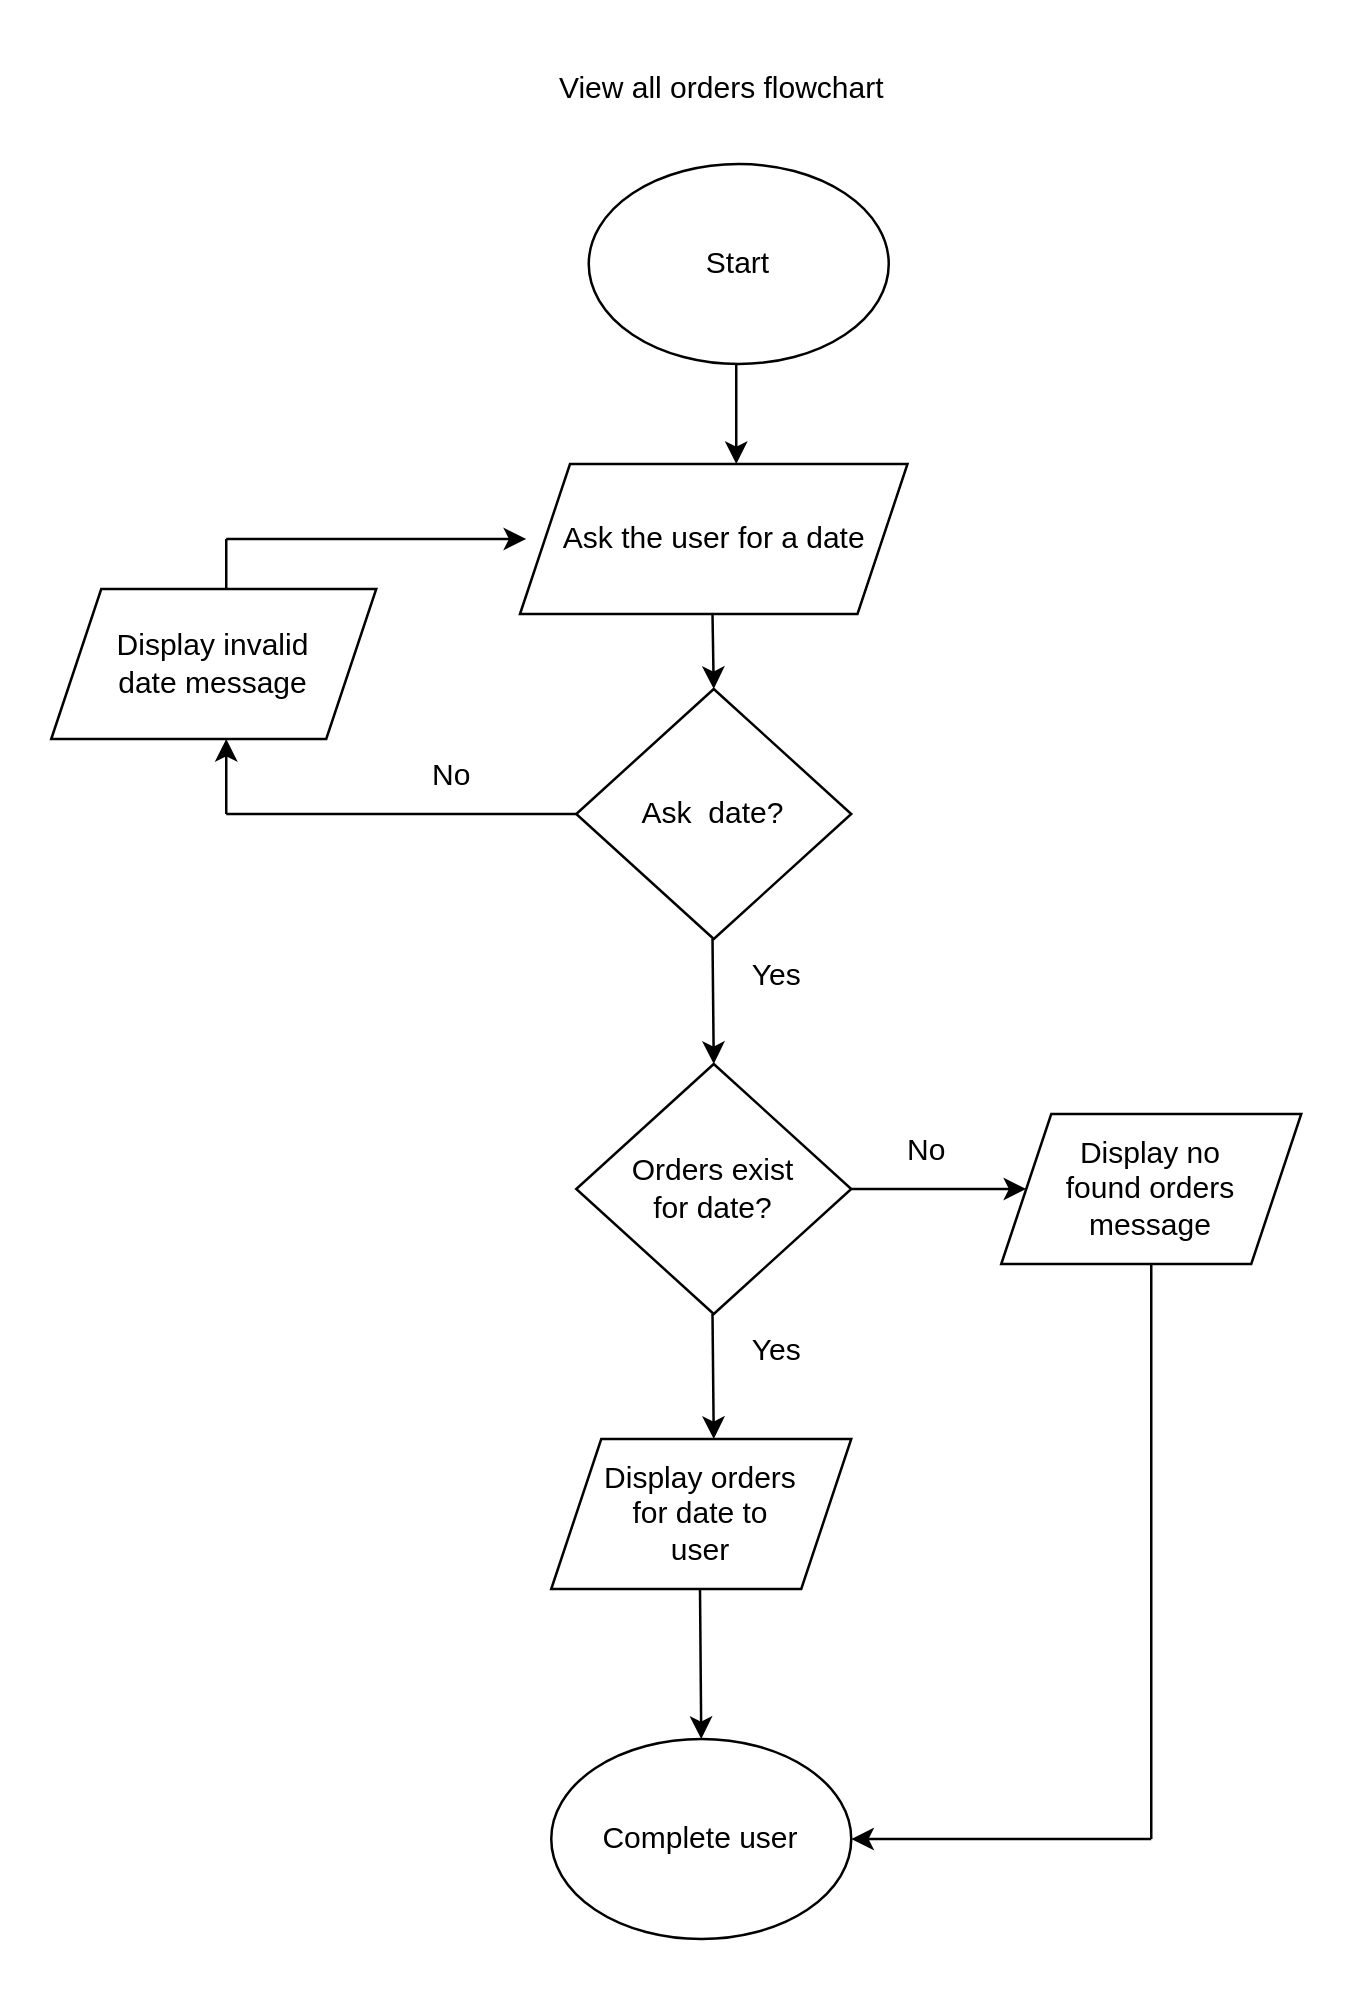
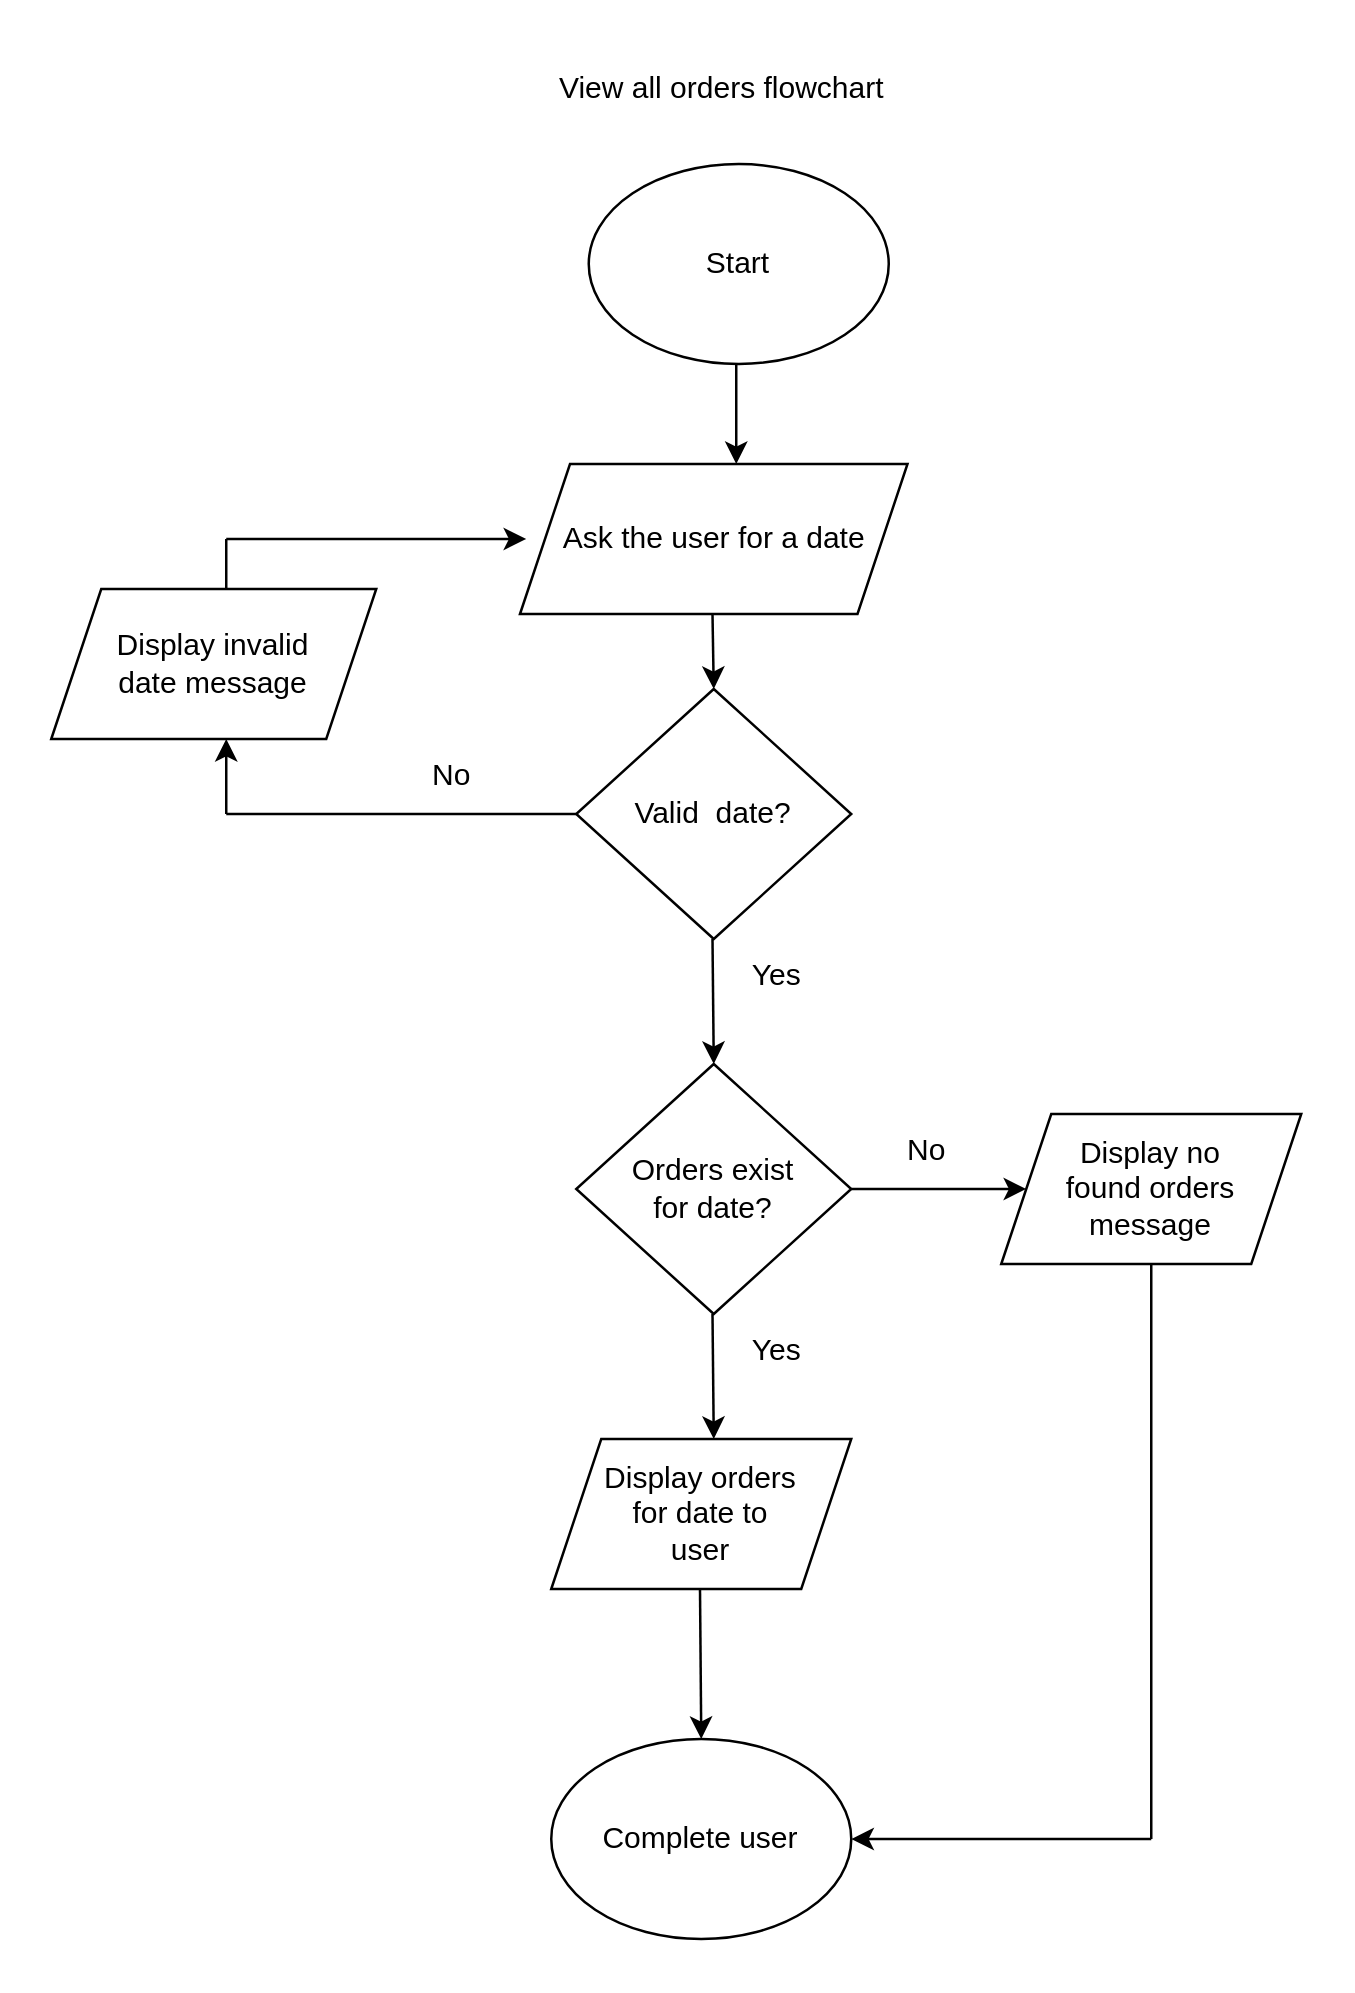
(714, 814) -> (714, 814)
